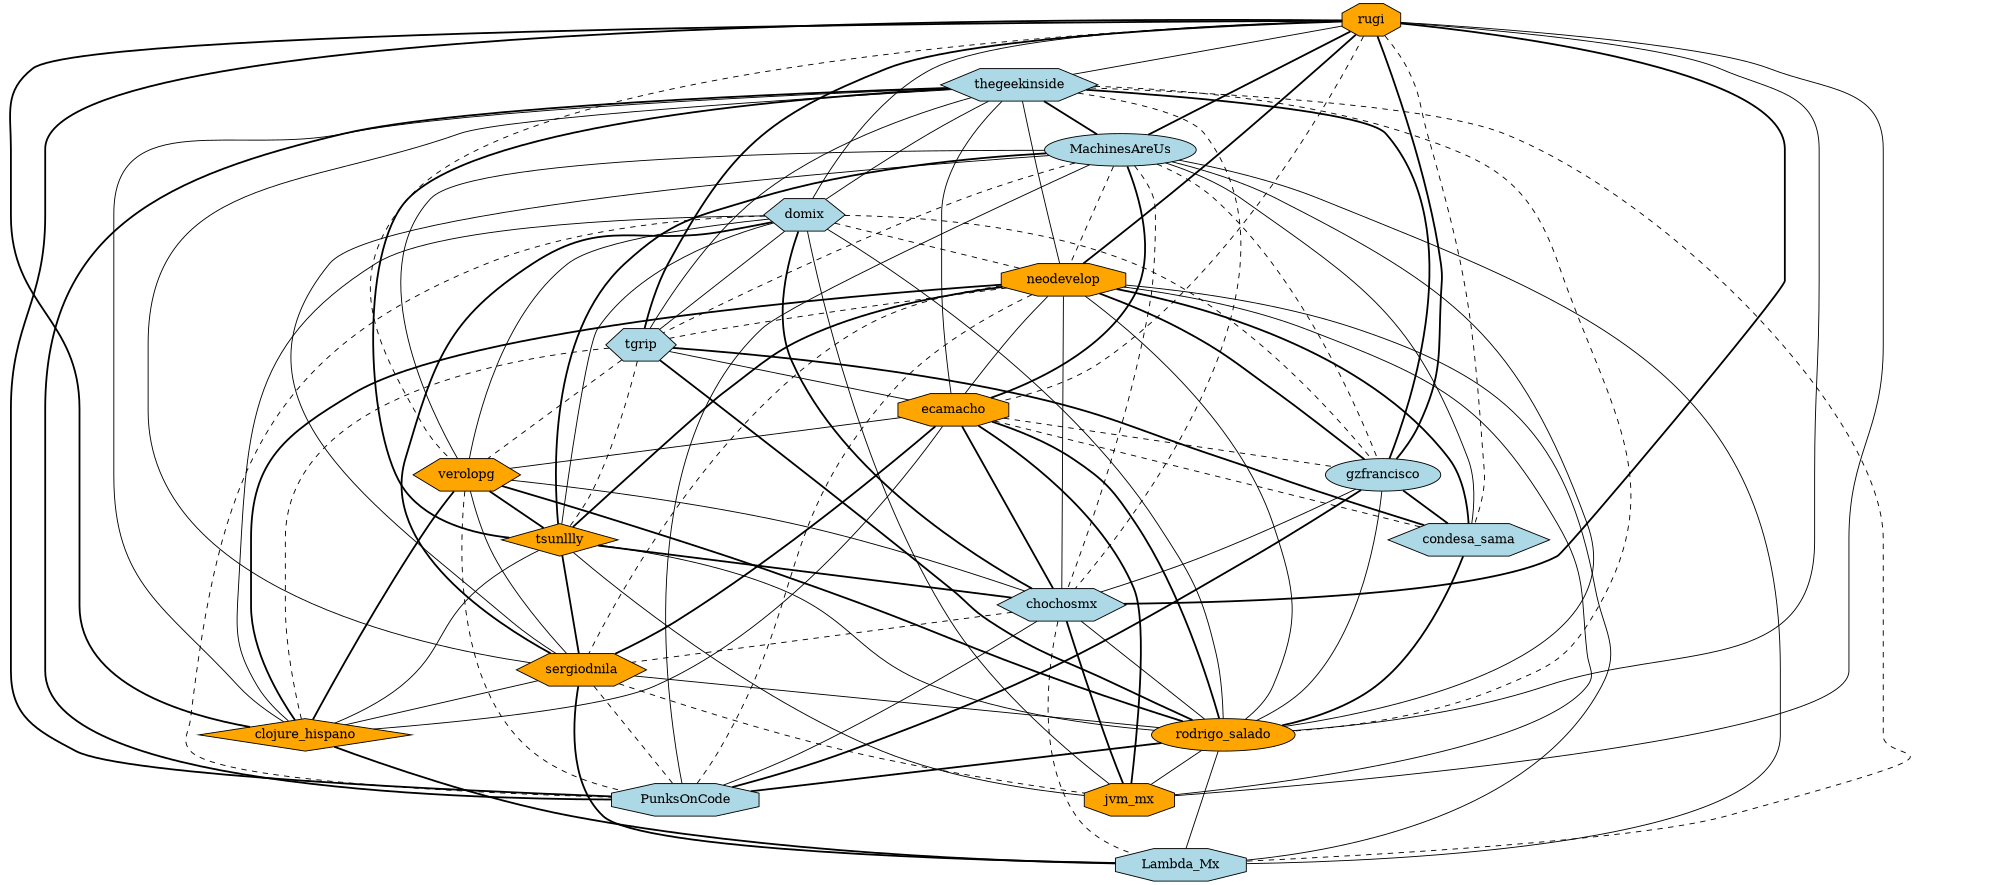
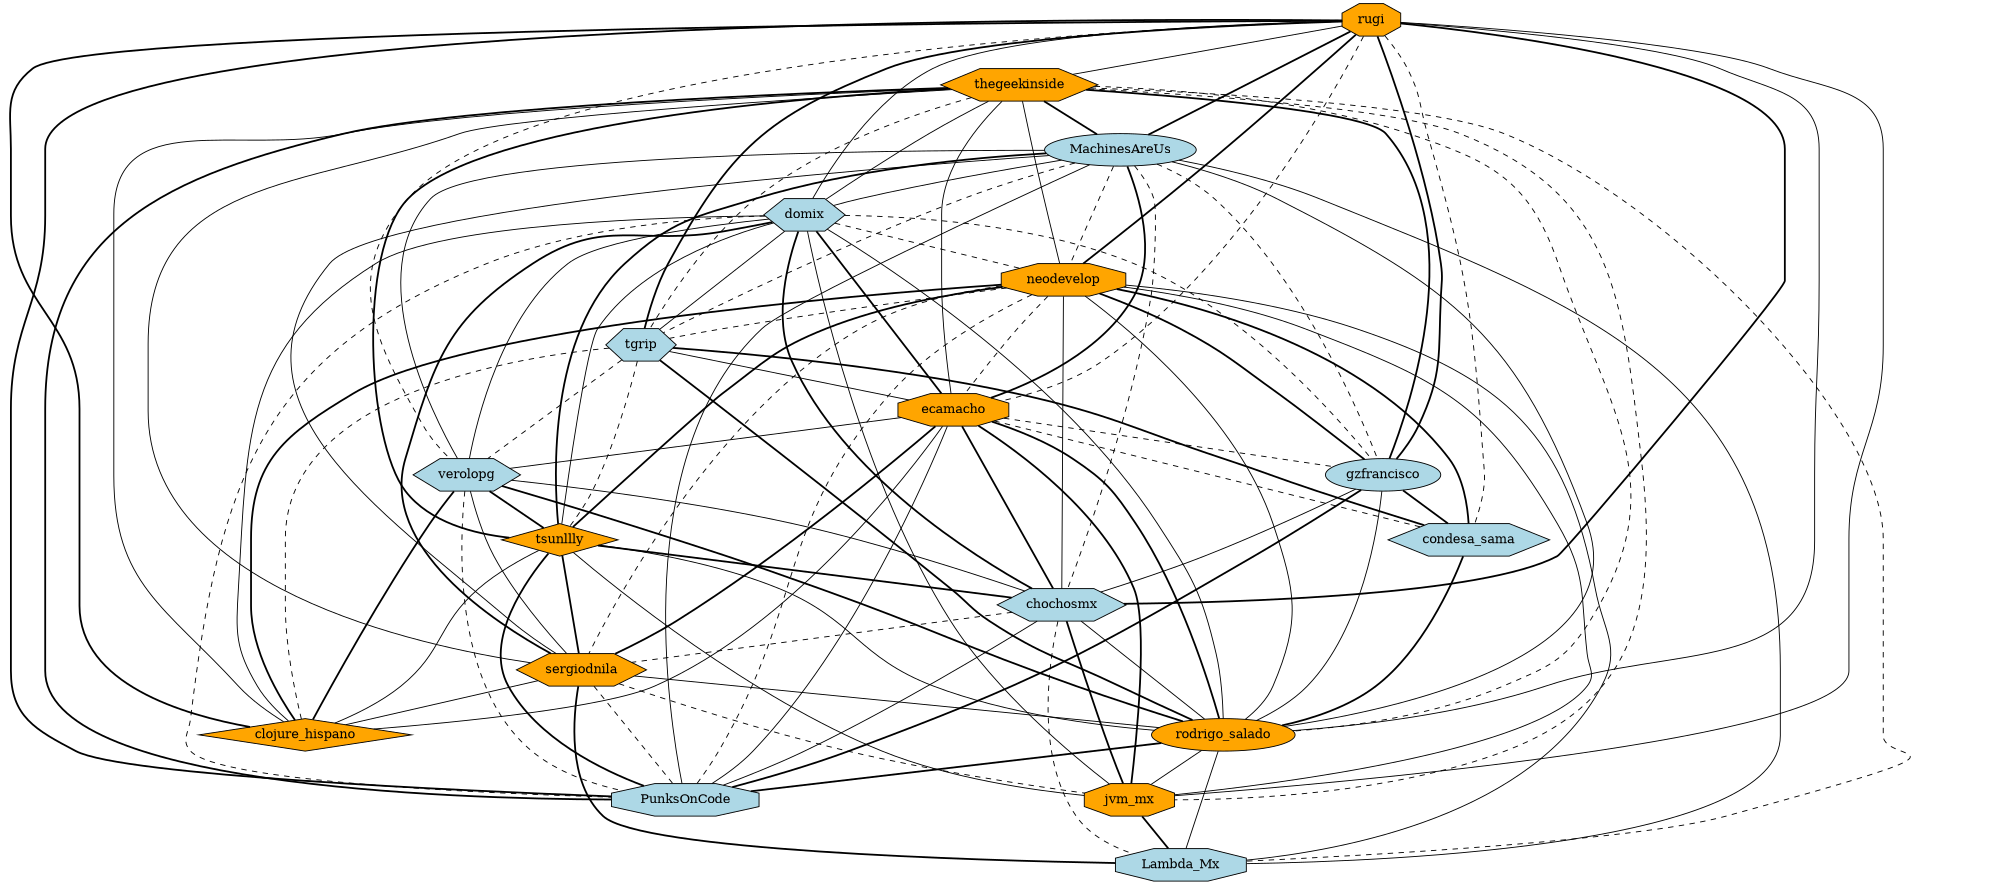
(1019, 85) -> (1019, 85)
(802, 167) -> (802, 167)
(1373, 301) -> (941, 182)
none -> (888, 324)
(1228, 327) -> (1636, 418)
(1005, 344) -> (1005, 344)
(467, 475) -> (467, 475)
none -> (851, 620)
none -> (515, 697)
(582, 818) -> (1155, 832)
